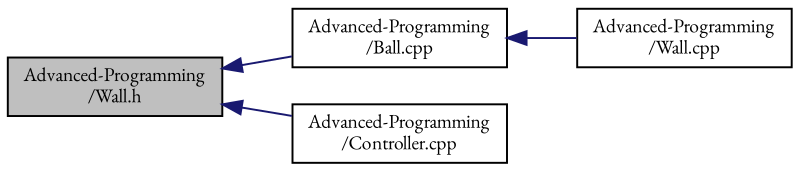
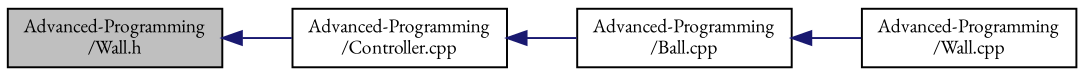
(267, 61) -> (552, 38)
